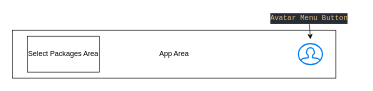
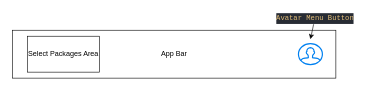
(309, 18) -> (315, 18)
(174, 54) -> (174, 54)
